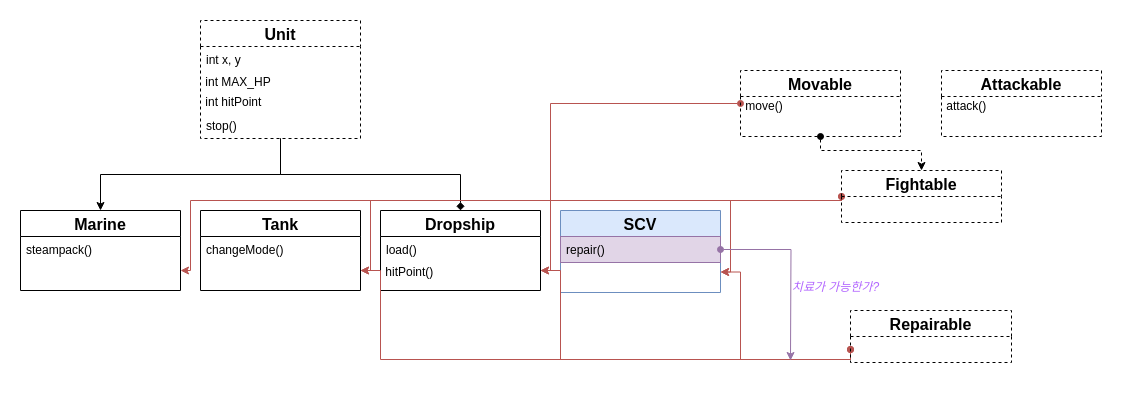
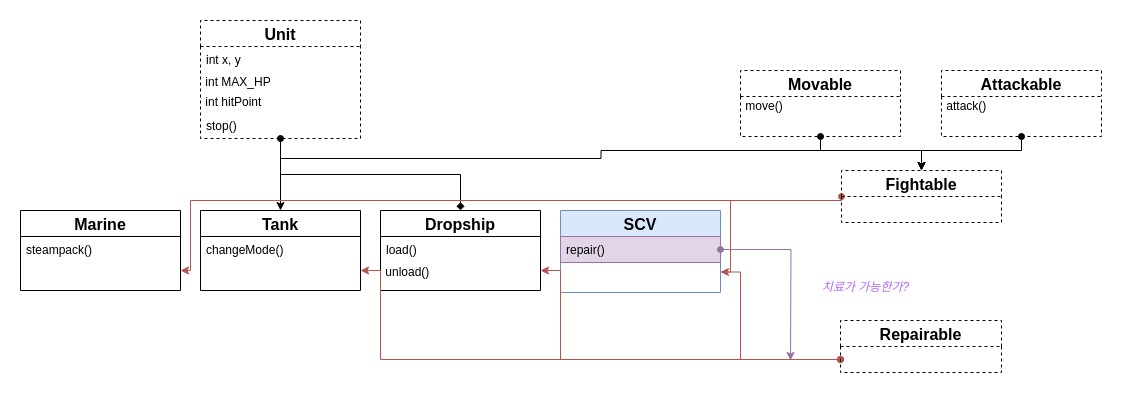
(562, 104) -> none
(821, 144) -> (821, 144)
none -> (979, 151)
(176, 175) -> (554, 159)
none -> (281, 190)
(371, 235) -> none
(731, 268) -> (724, 272)
(413, 273) -> (408, 273)
(836, 286) -> (866, 286)
(931, 337) -> (921, 347)
